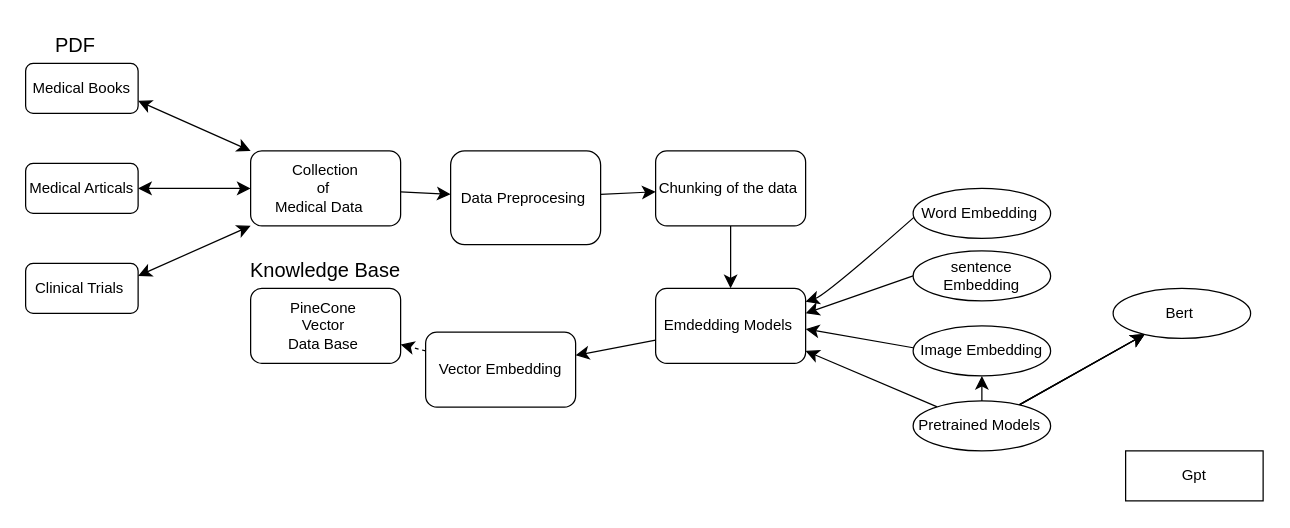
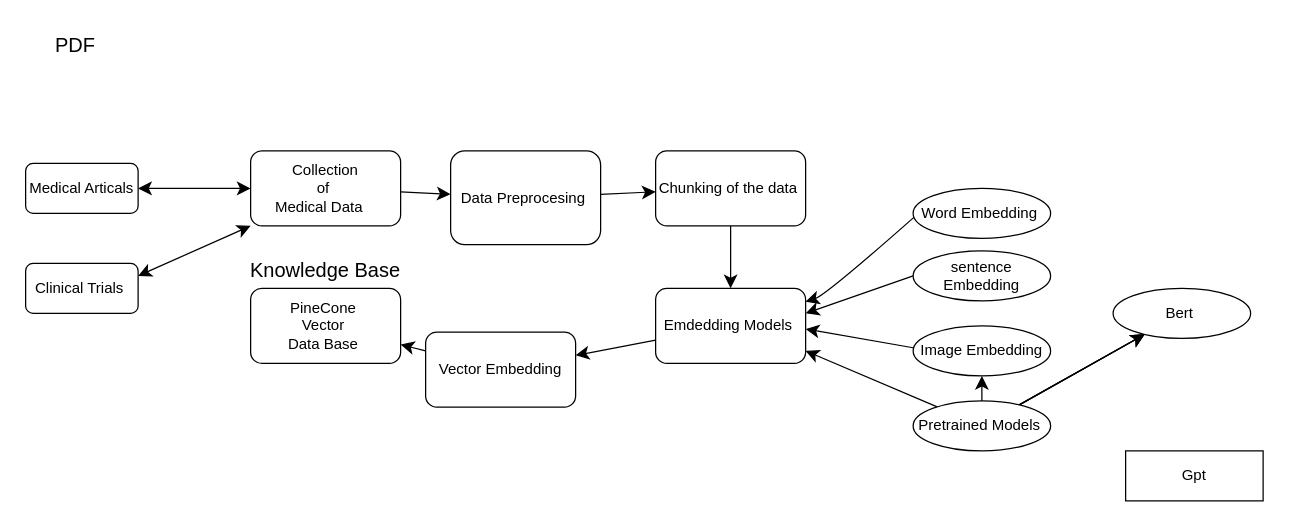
(82, 88) -> none
(194, 126) -> none
(417, 348) -> (417, 348)
